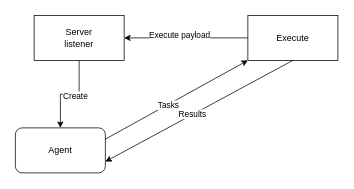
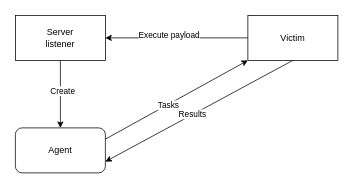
(79, 38) -> (60, 38)
(293, 38) -> (293, 38)
